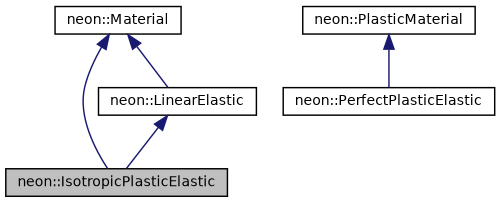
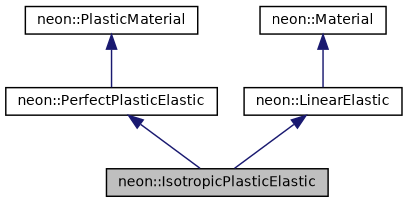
(84, 109) -> (170, 146)
